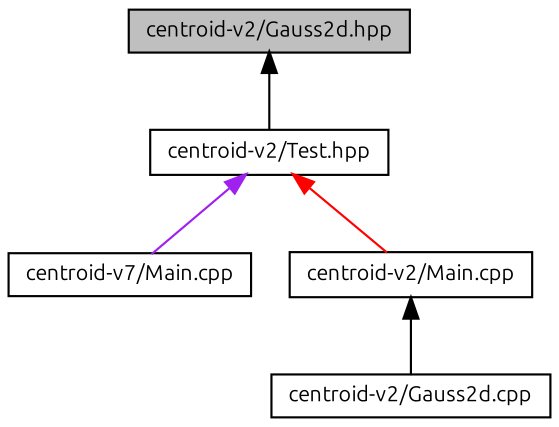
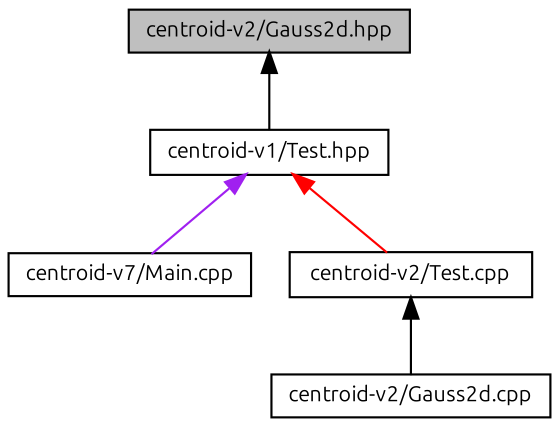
(269, 152) -> (269, 152)
(411, 275) -> (411, 275)
